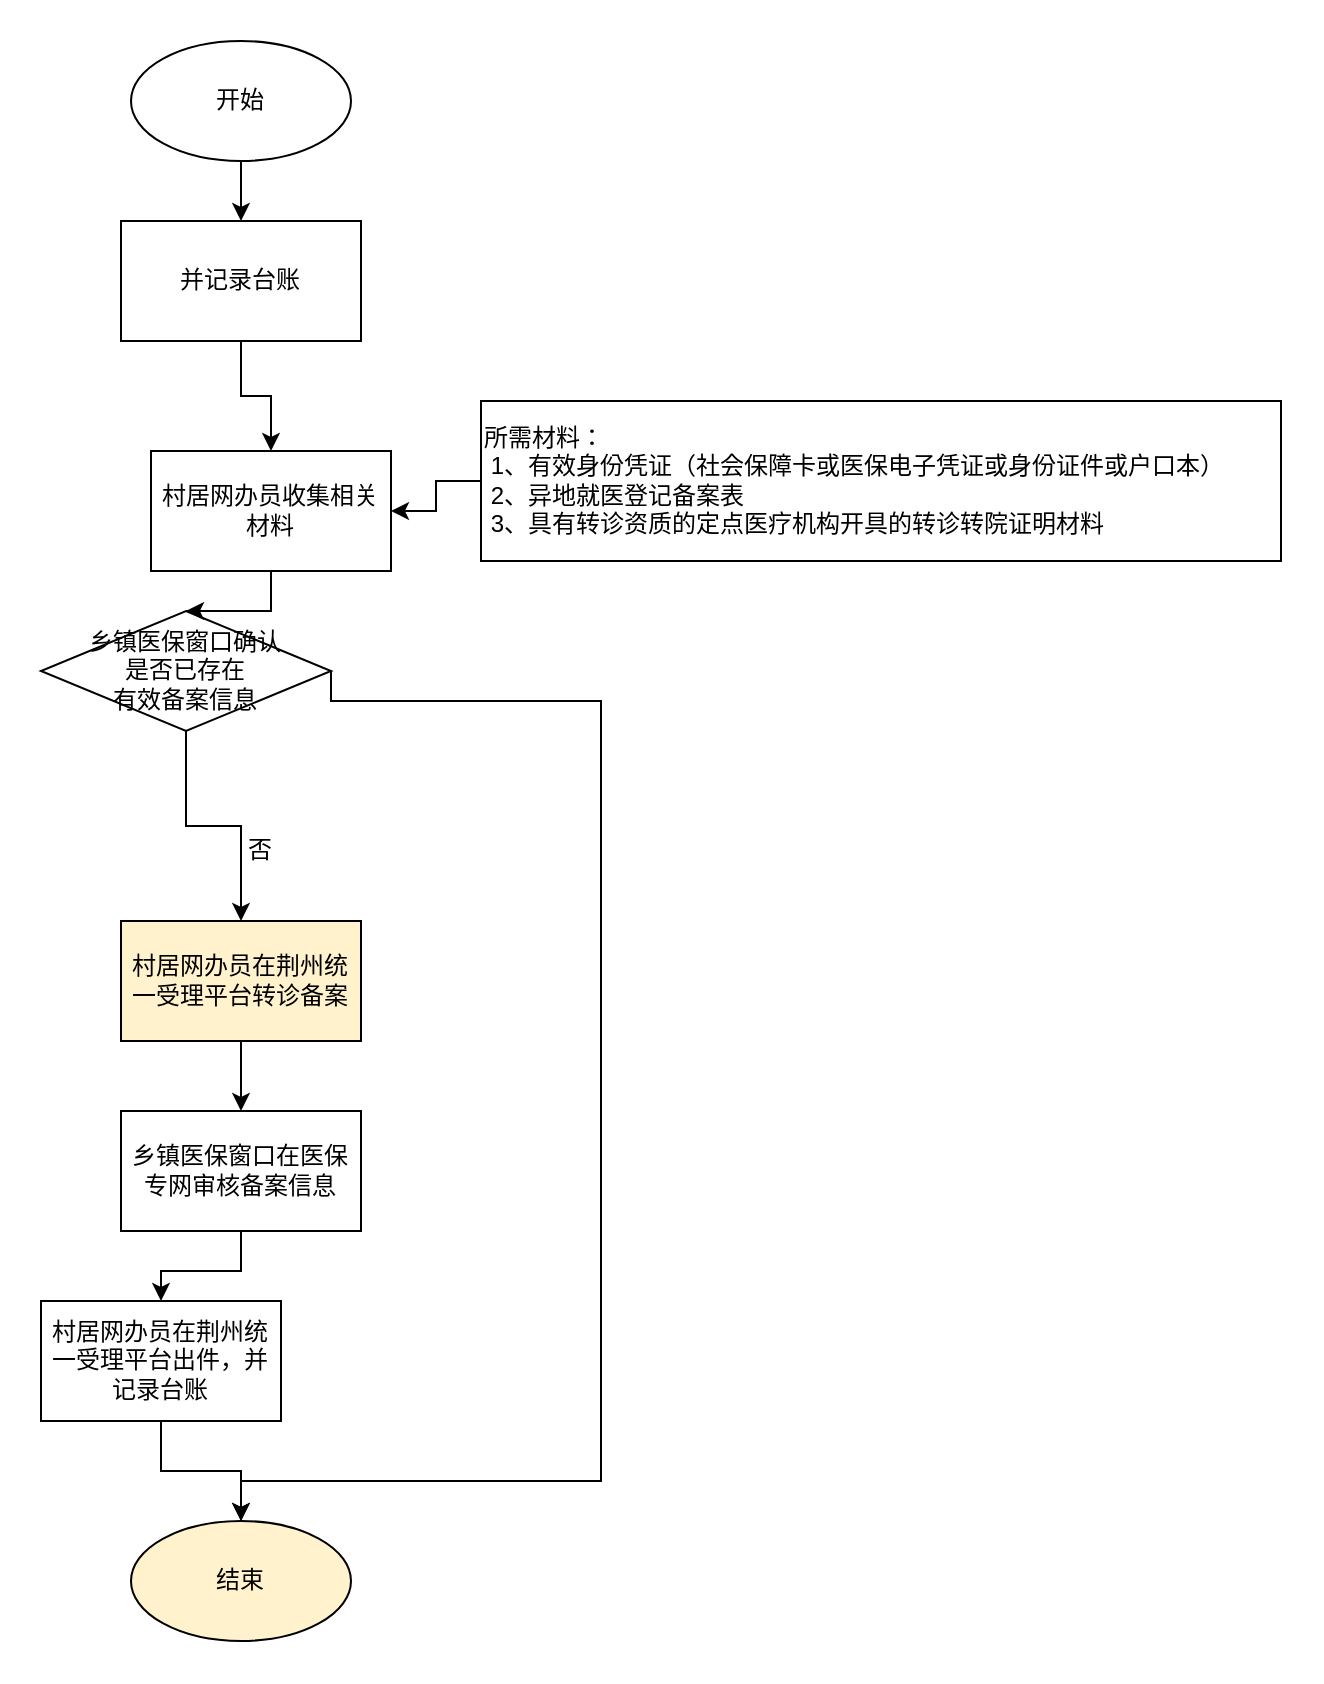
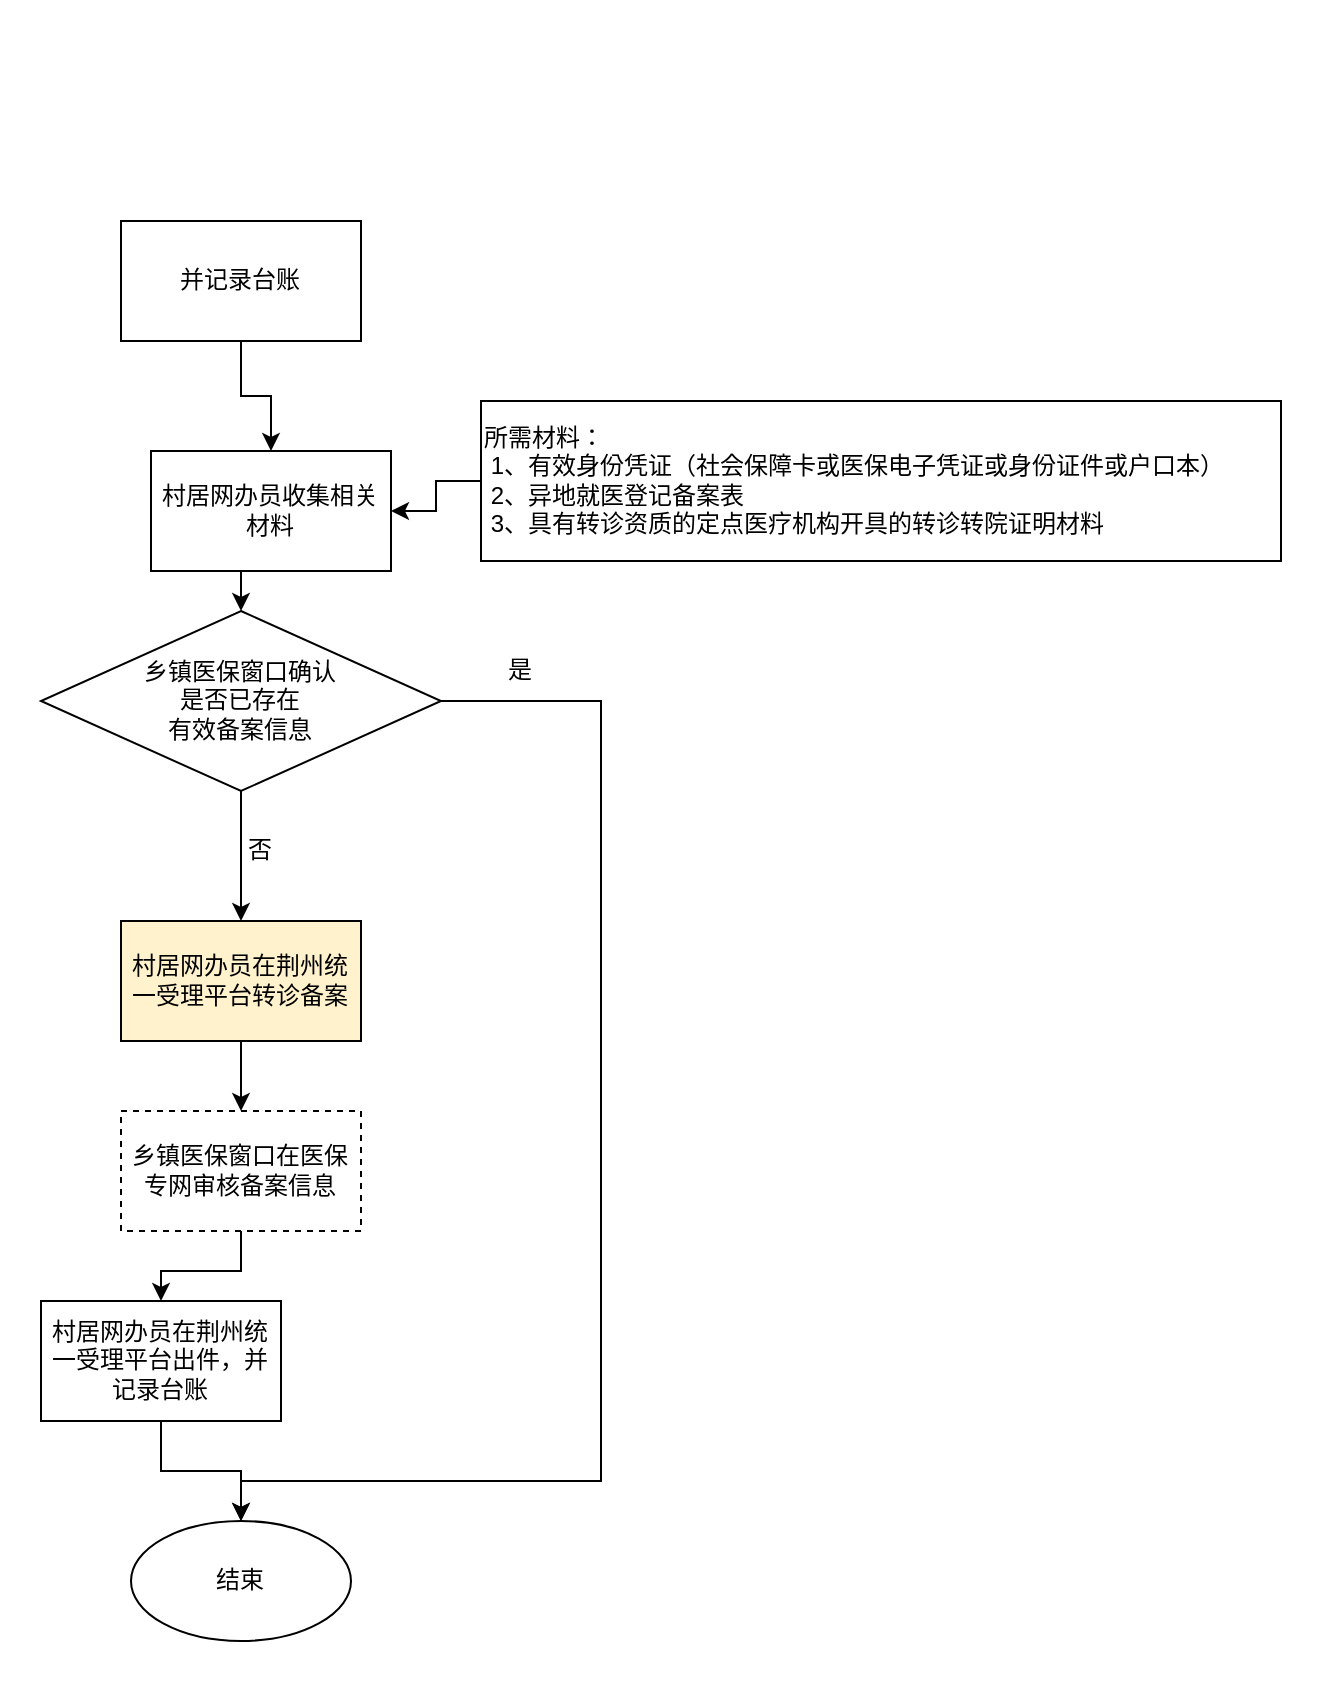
(241, 101) -> none
(241, 198) -> none
(186, 671) -> (241, 701)
none -> (521, 671)
(241, 1171) -> (241, 1171)
(241, 1581) -> (241, 1581)
